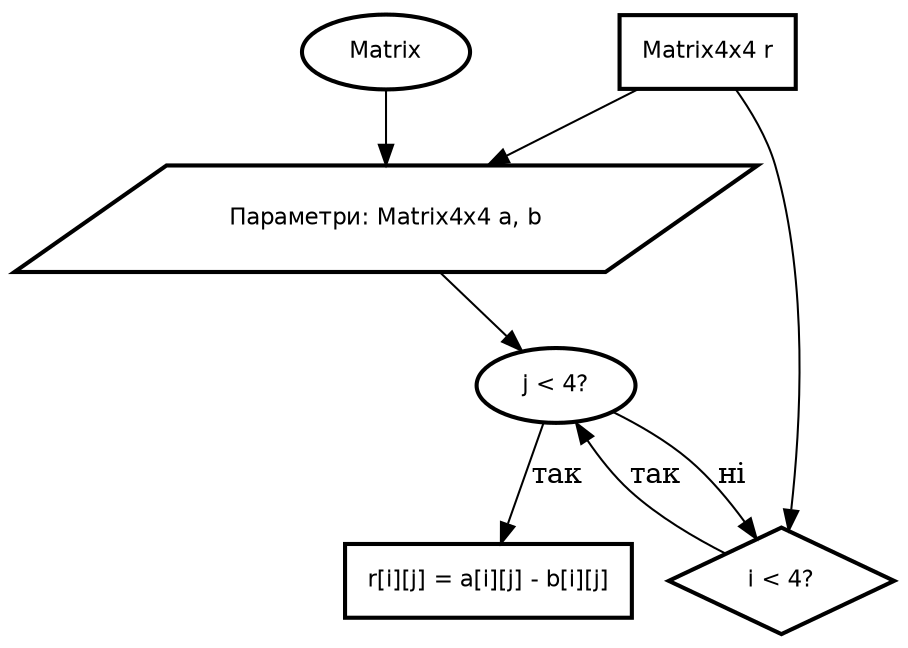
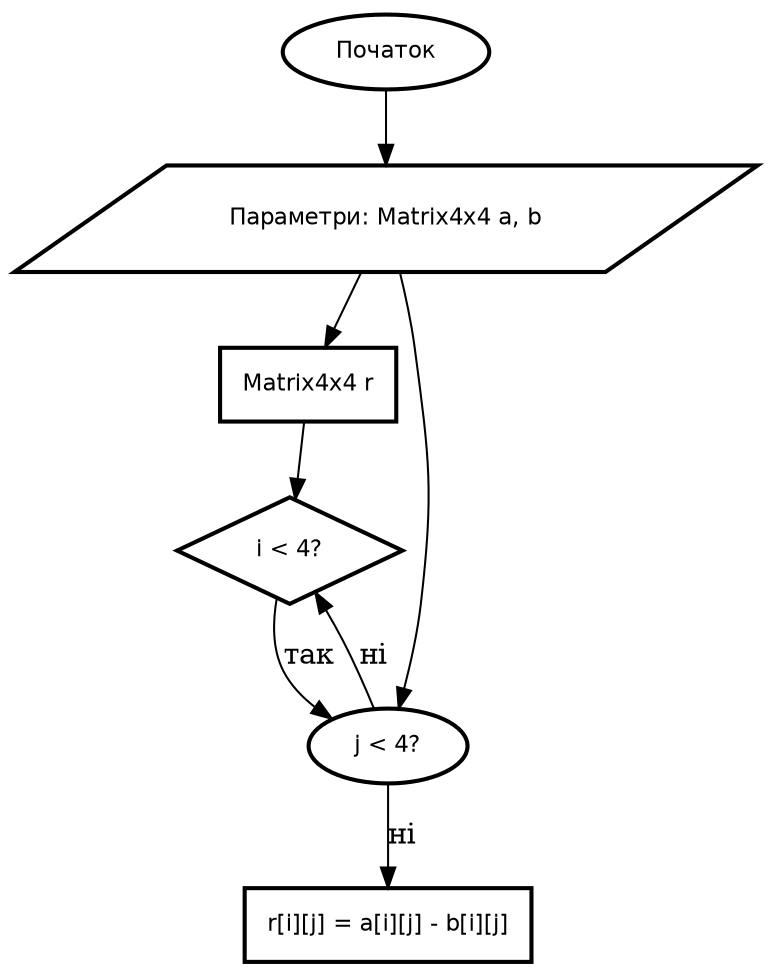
(386, 52) -> (386, 52)
(573, 122) -> (347, 301)
(557, 475) -> (402, 836)
